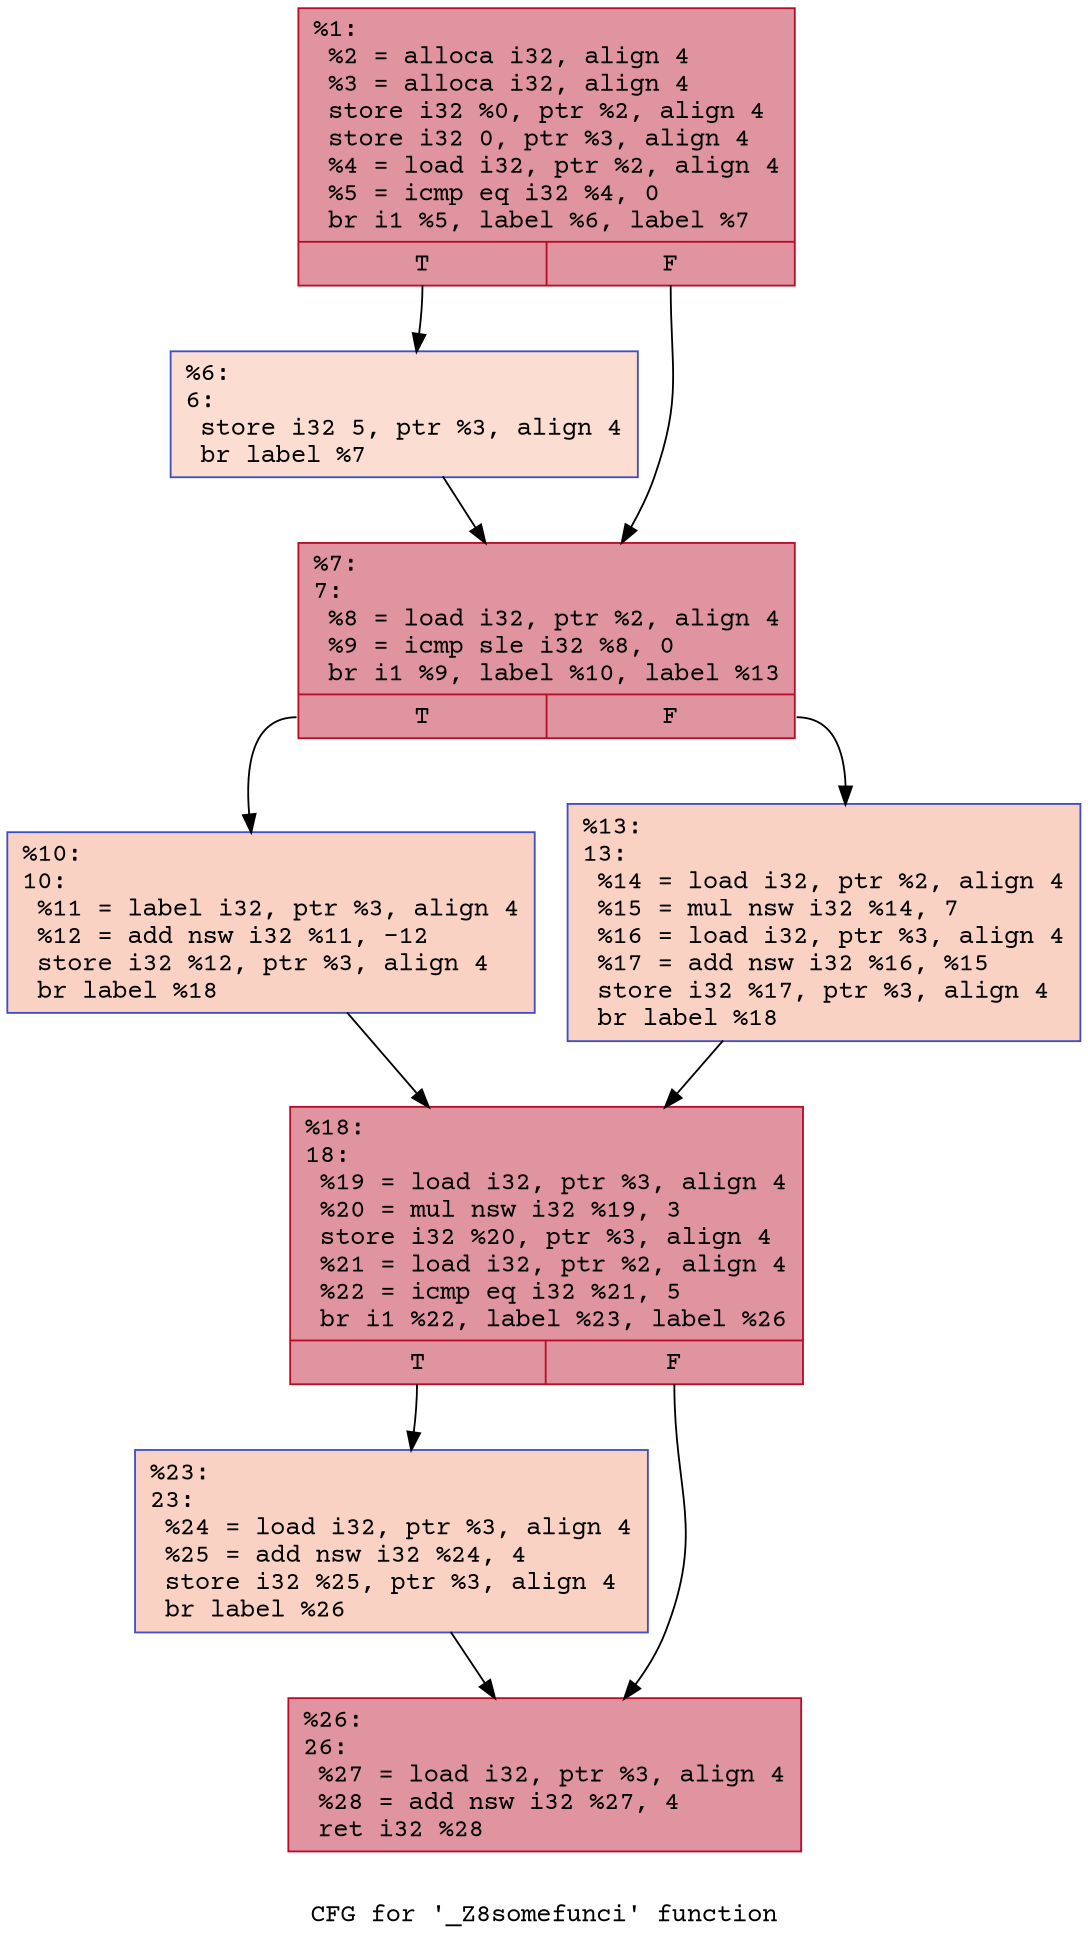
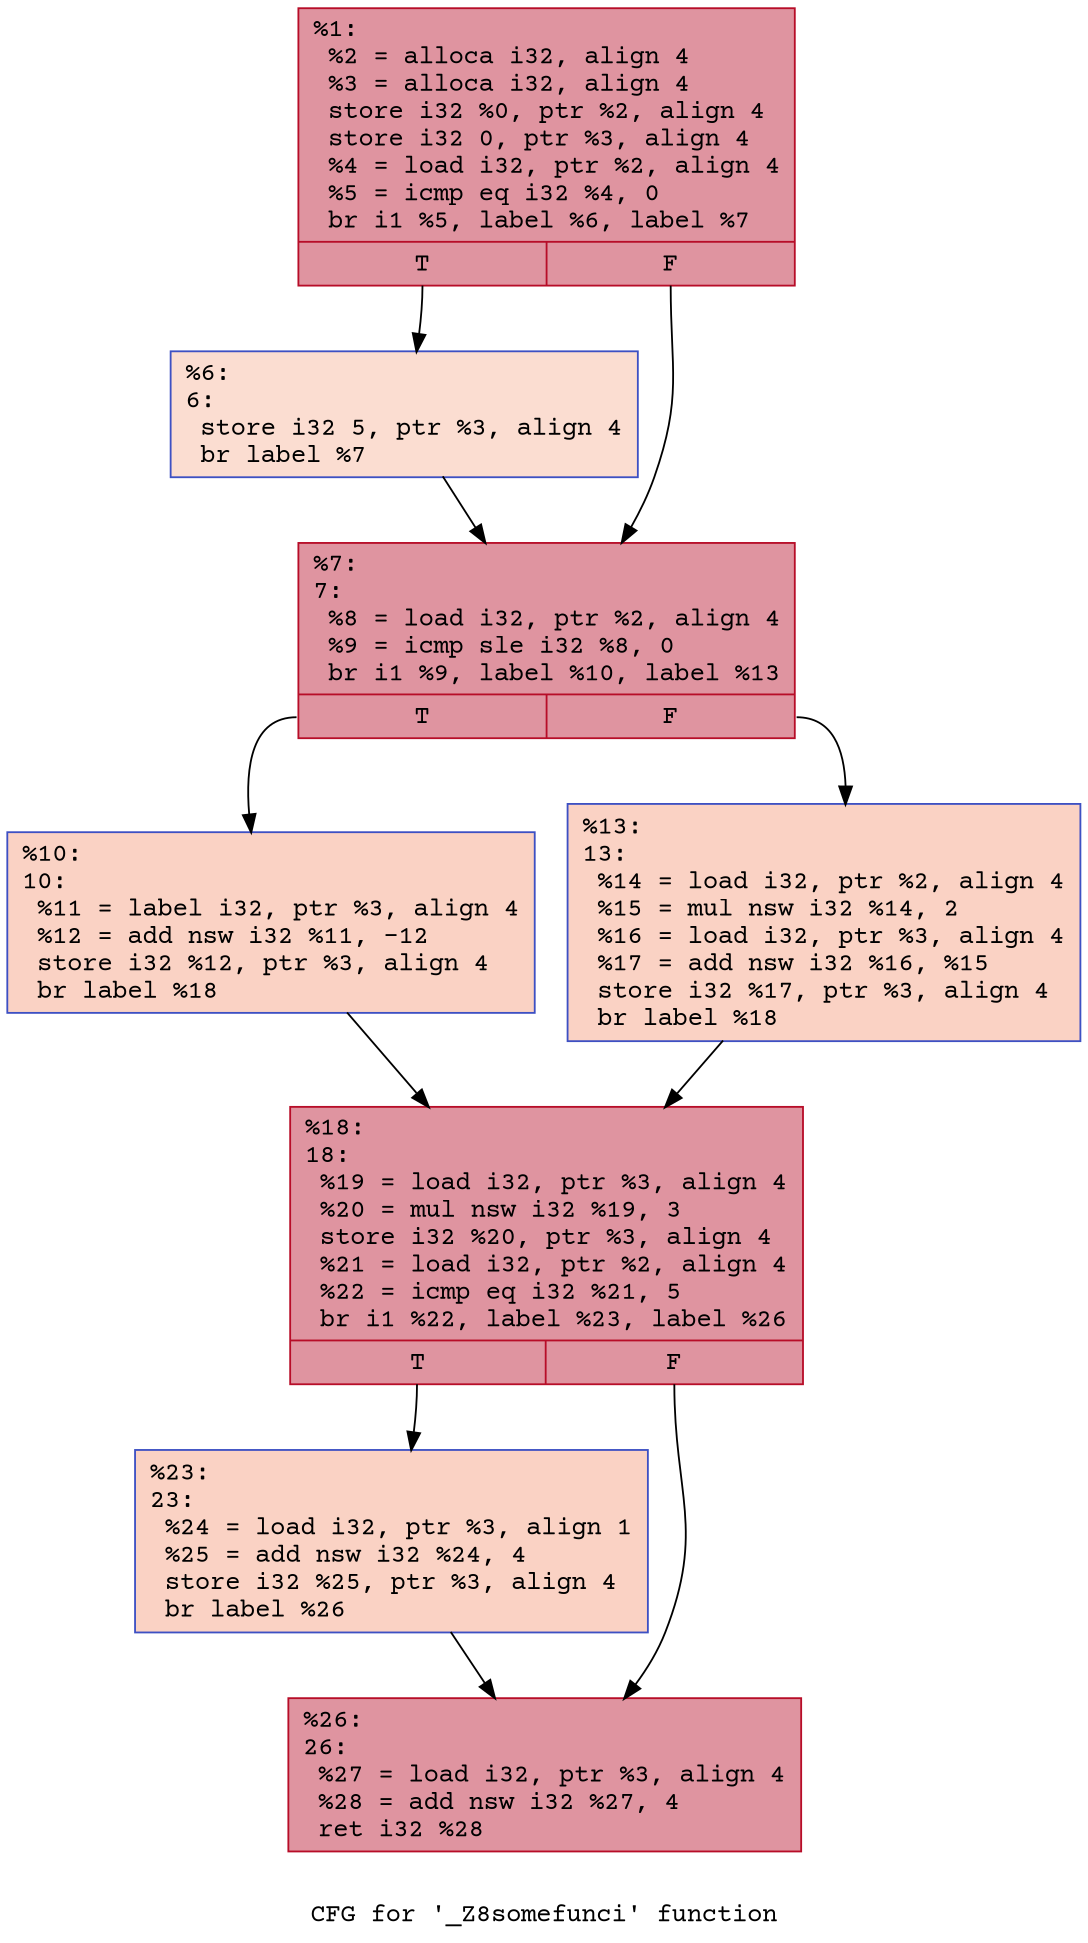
(771, 908) -> (771, 908)
(391, 1527) -> (391, 1527)
